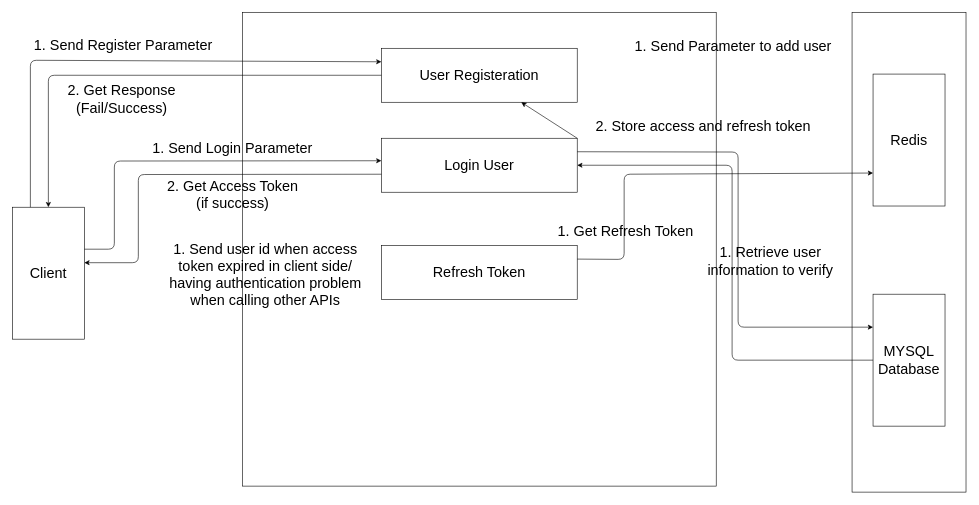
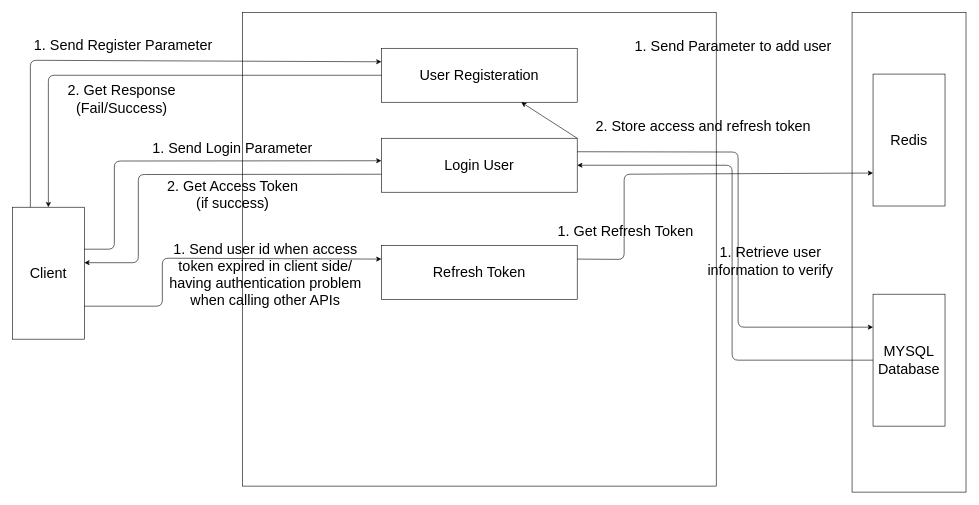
none -> (237, 259)
